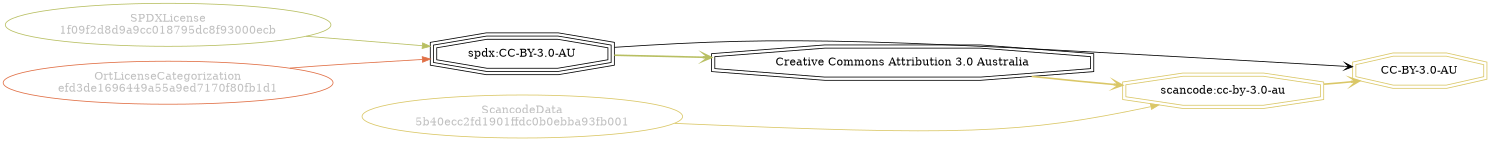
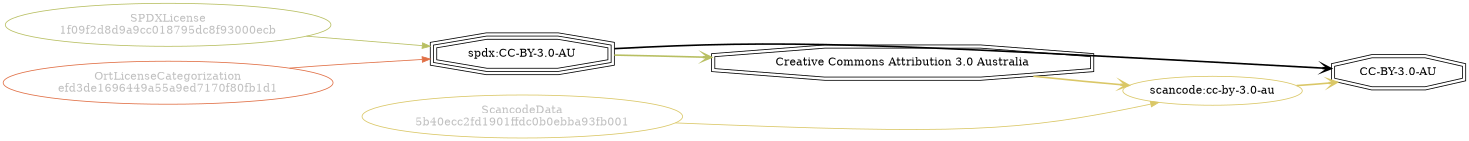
(980, 46) -> (969, 50)
(1420, 71) -> (1399, 72)
(1223, 91) -> (1213, 91)
